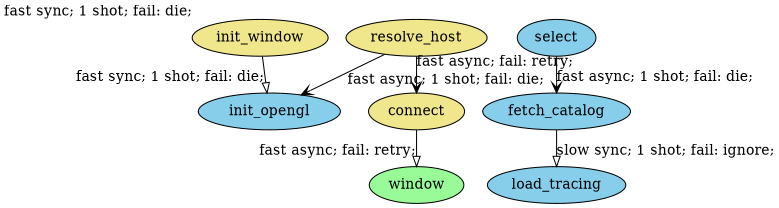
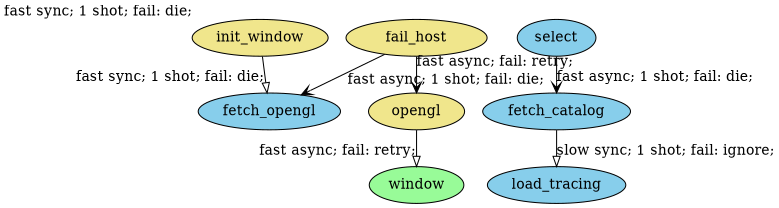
(417, 38) -> (417, 38)
(269, 111) -> (269, 111)
(417, 111) -> (417, 111)
